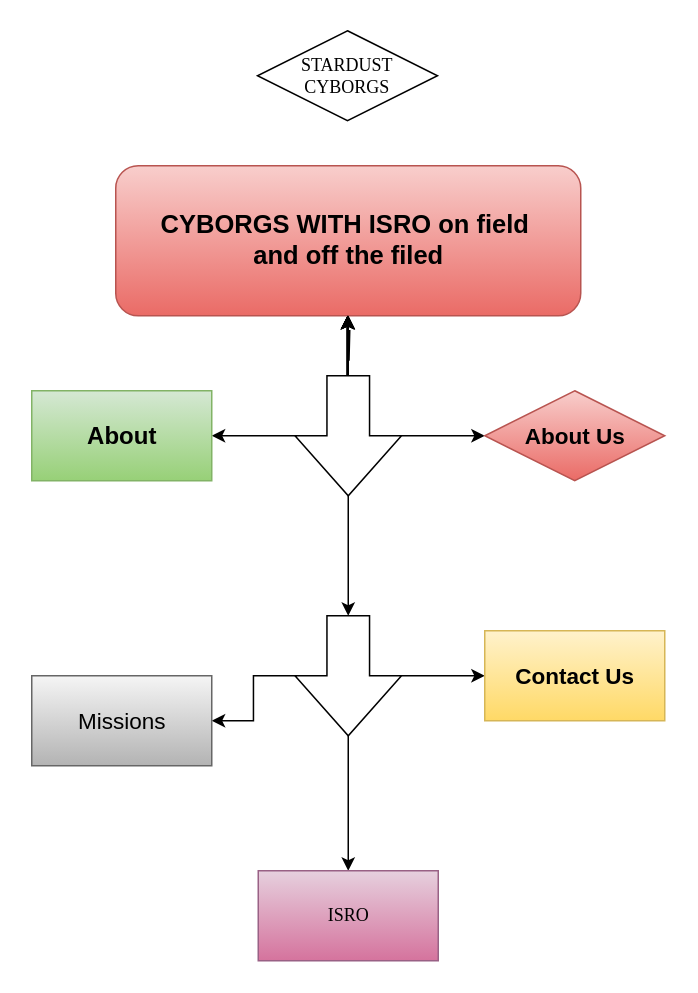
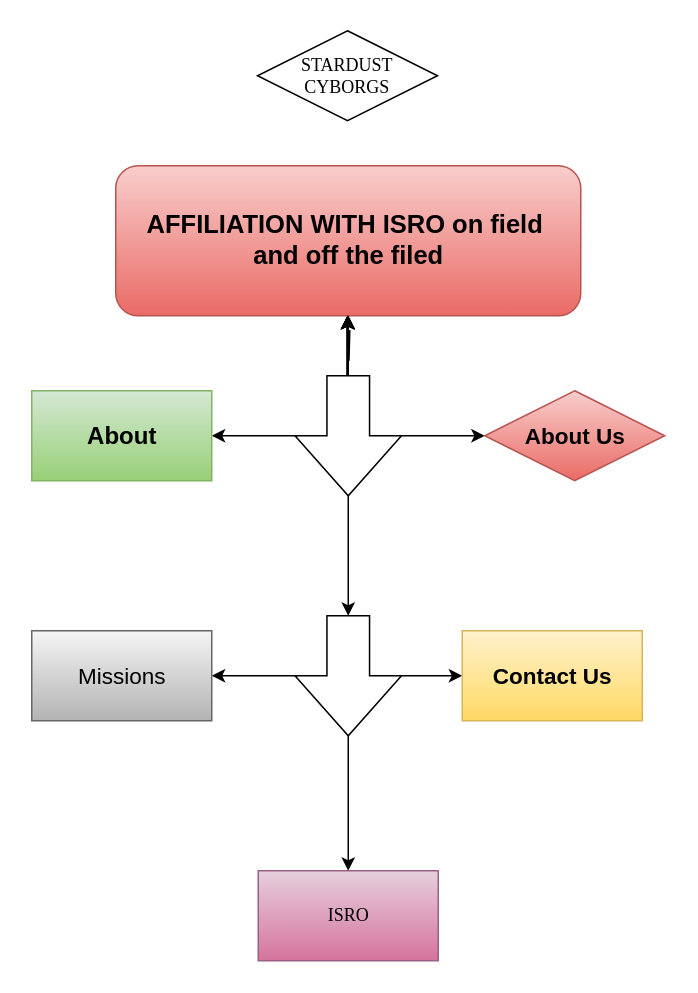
(349, 241) -> (349, 241)
(575, 676) -> (552, 676)
(122, 721) -> (122, 676)
